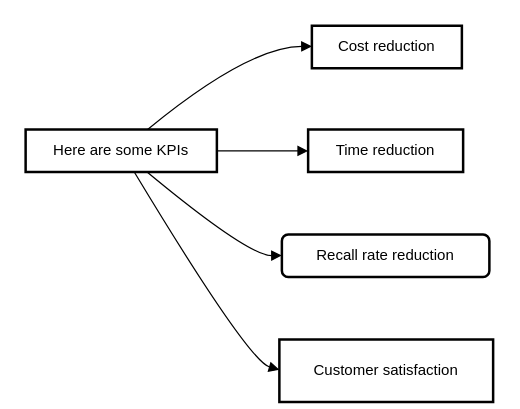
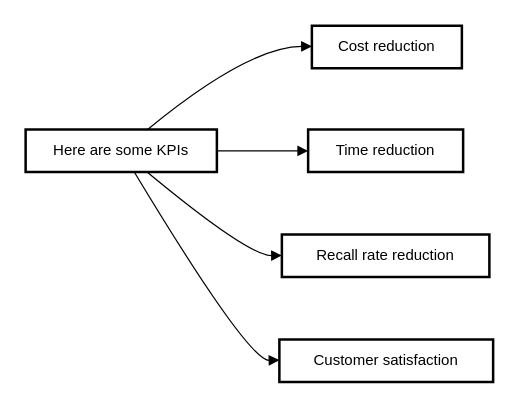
(386, 256) -> (386, 256)
(386, 371) -> (386, 361)
